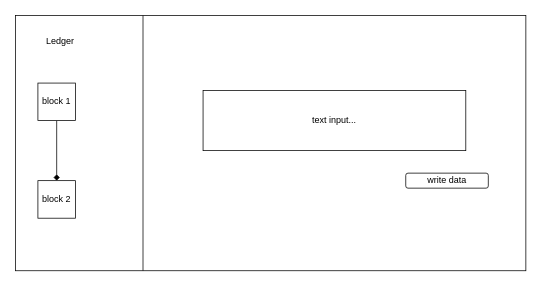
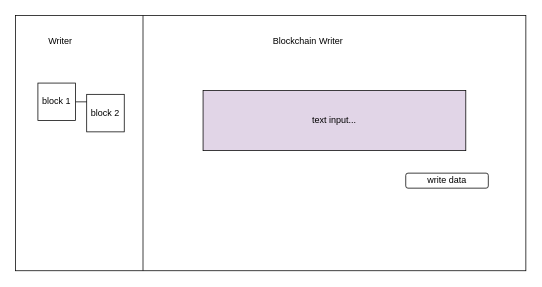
(60, 42) -> (60, 42)
none -> (308, 42)
(334, 120) -> (334, 120)
(57, 199) -> (105, 113)
